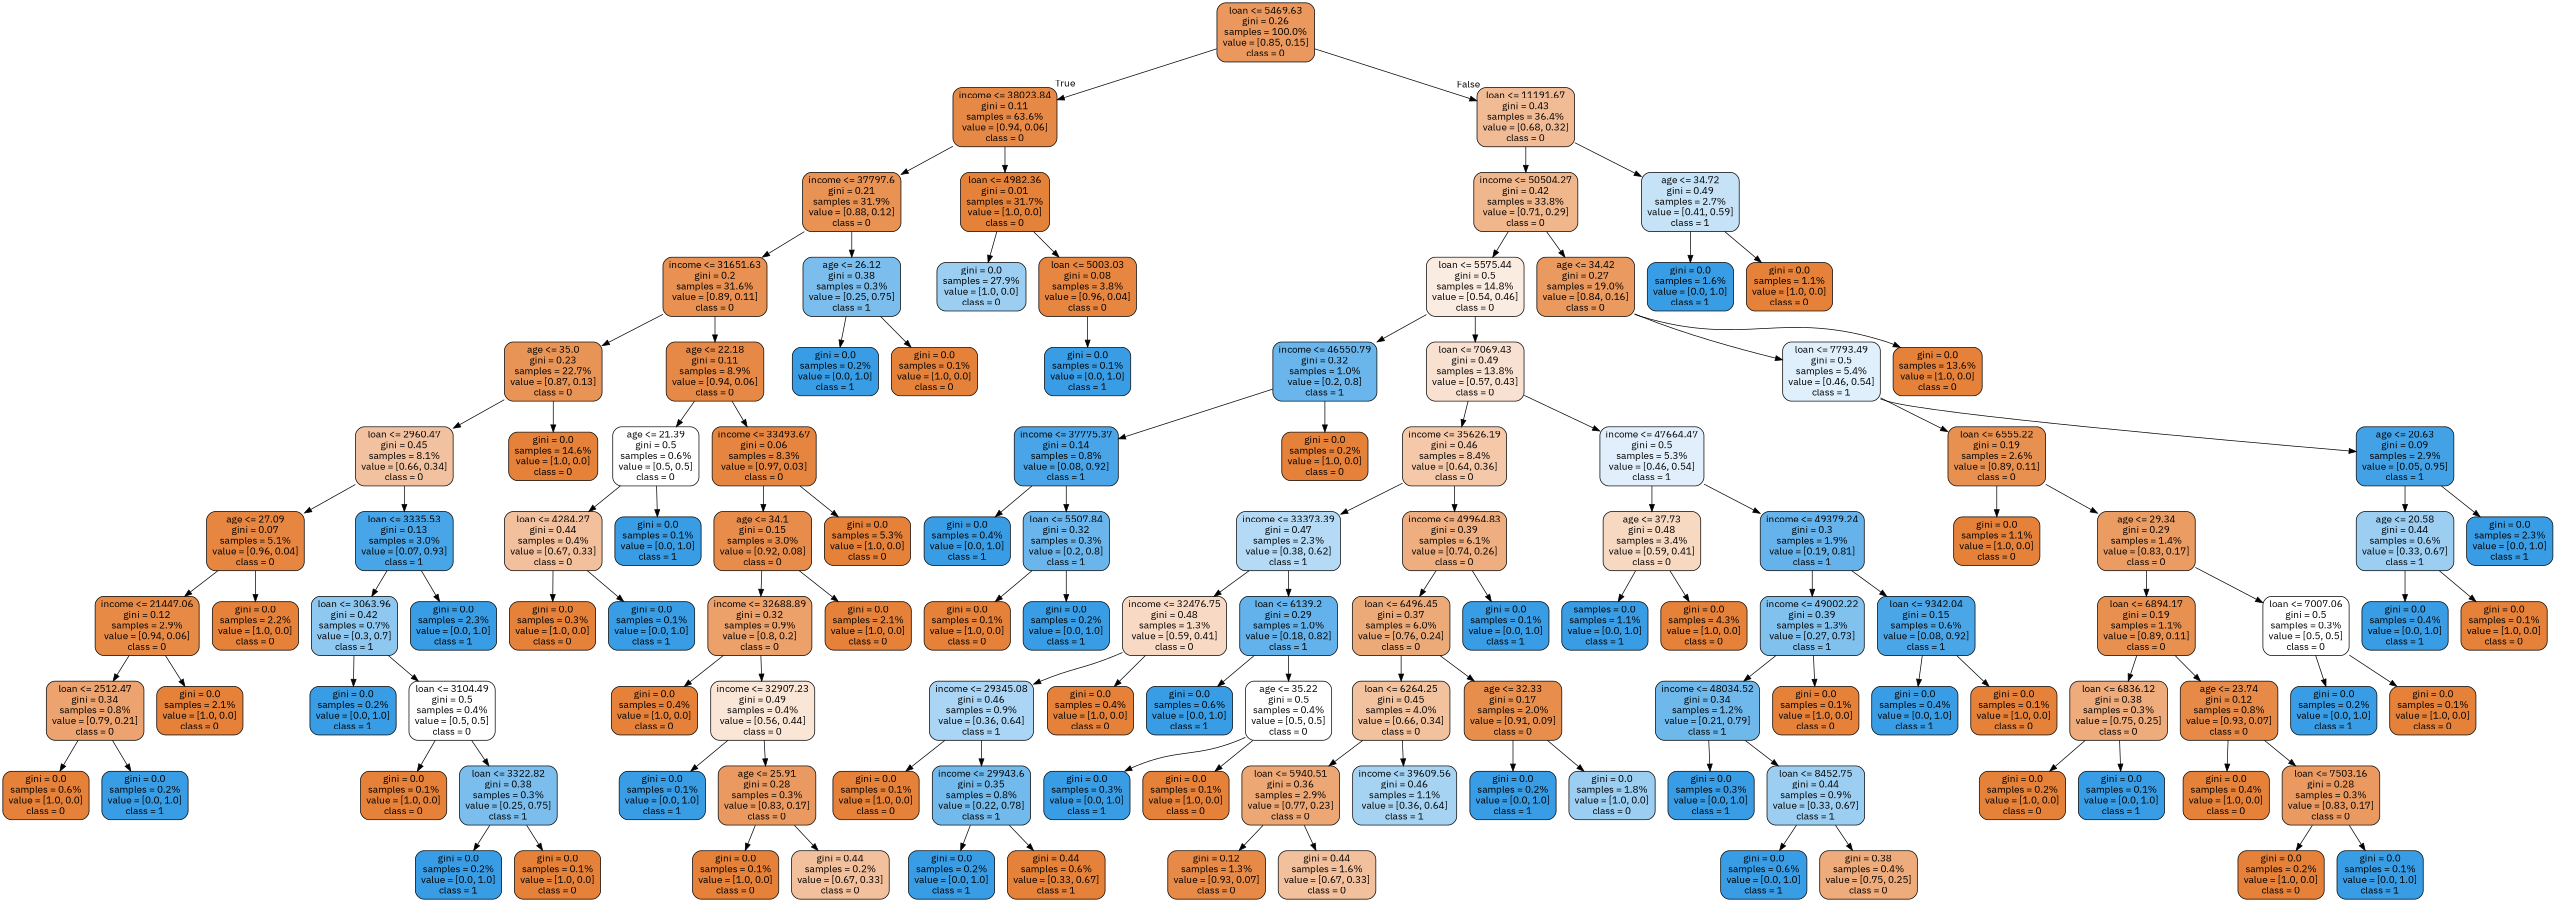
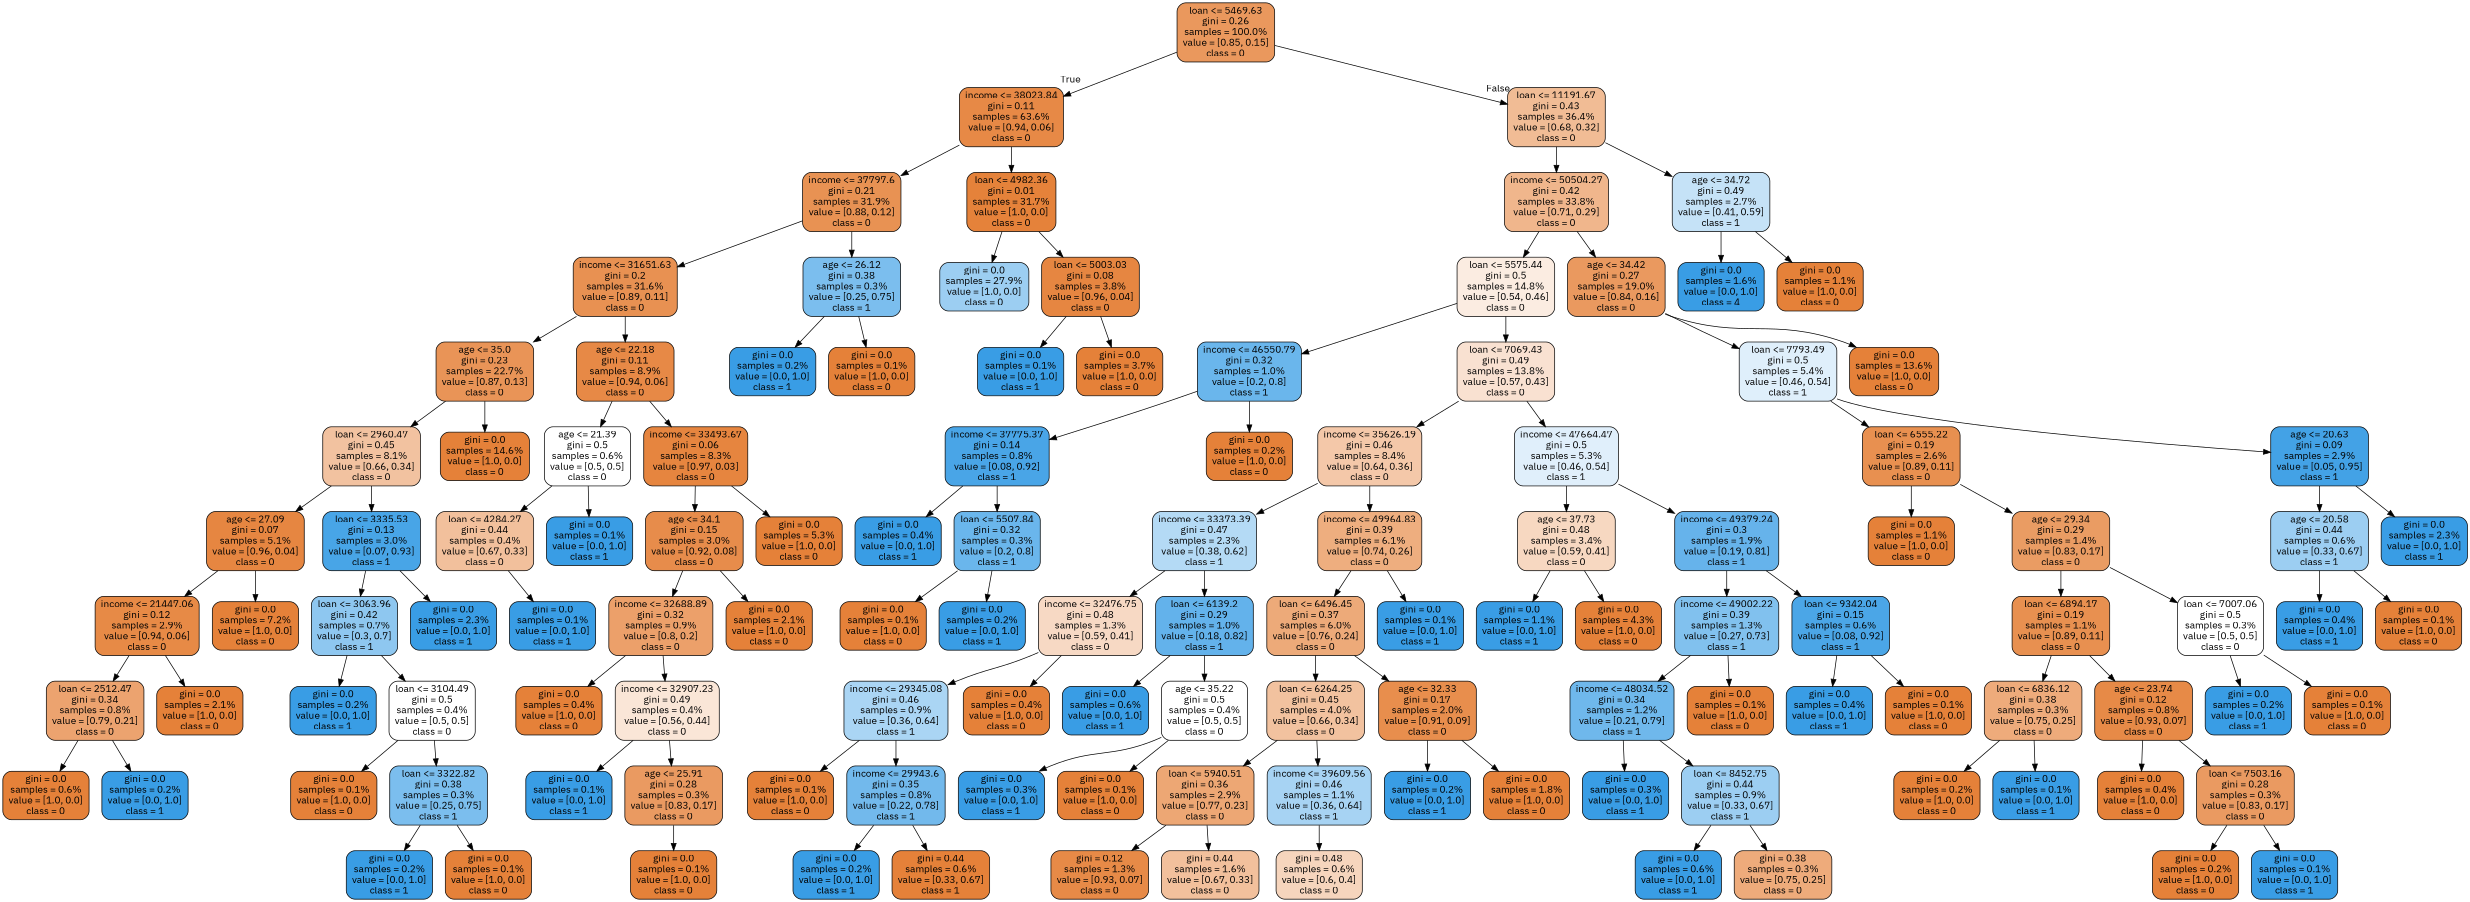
(1690, 287) -> (1721, 287)
none -> (1120, 372)
(255, 626) -> (255, 626)
(553, 626) -> none
(1605, 626) -> (1519, 626)
(1612, 796) -> (1527, 796)
(840, 875) -> none
none -> (1319, 875)
(1869, 875) -> (1783, 875)
